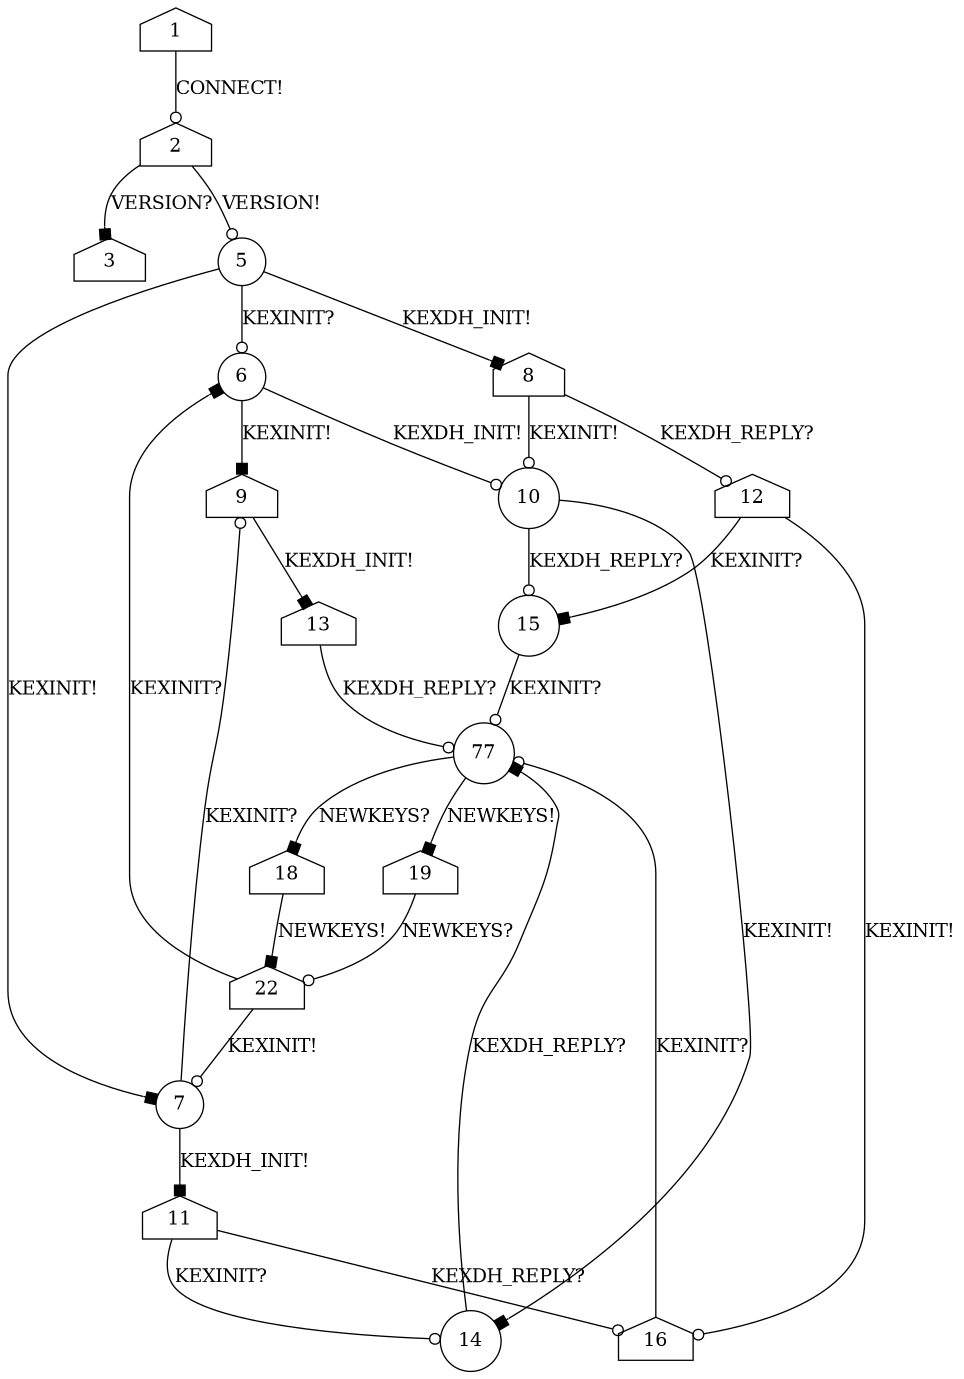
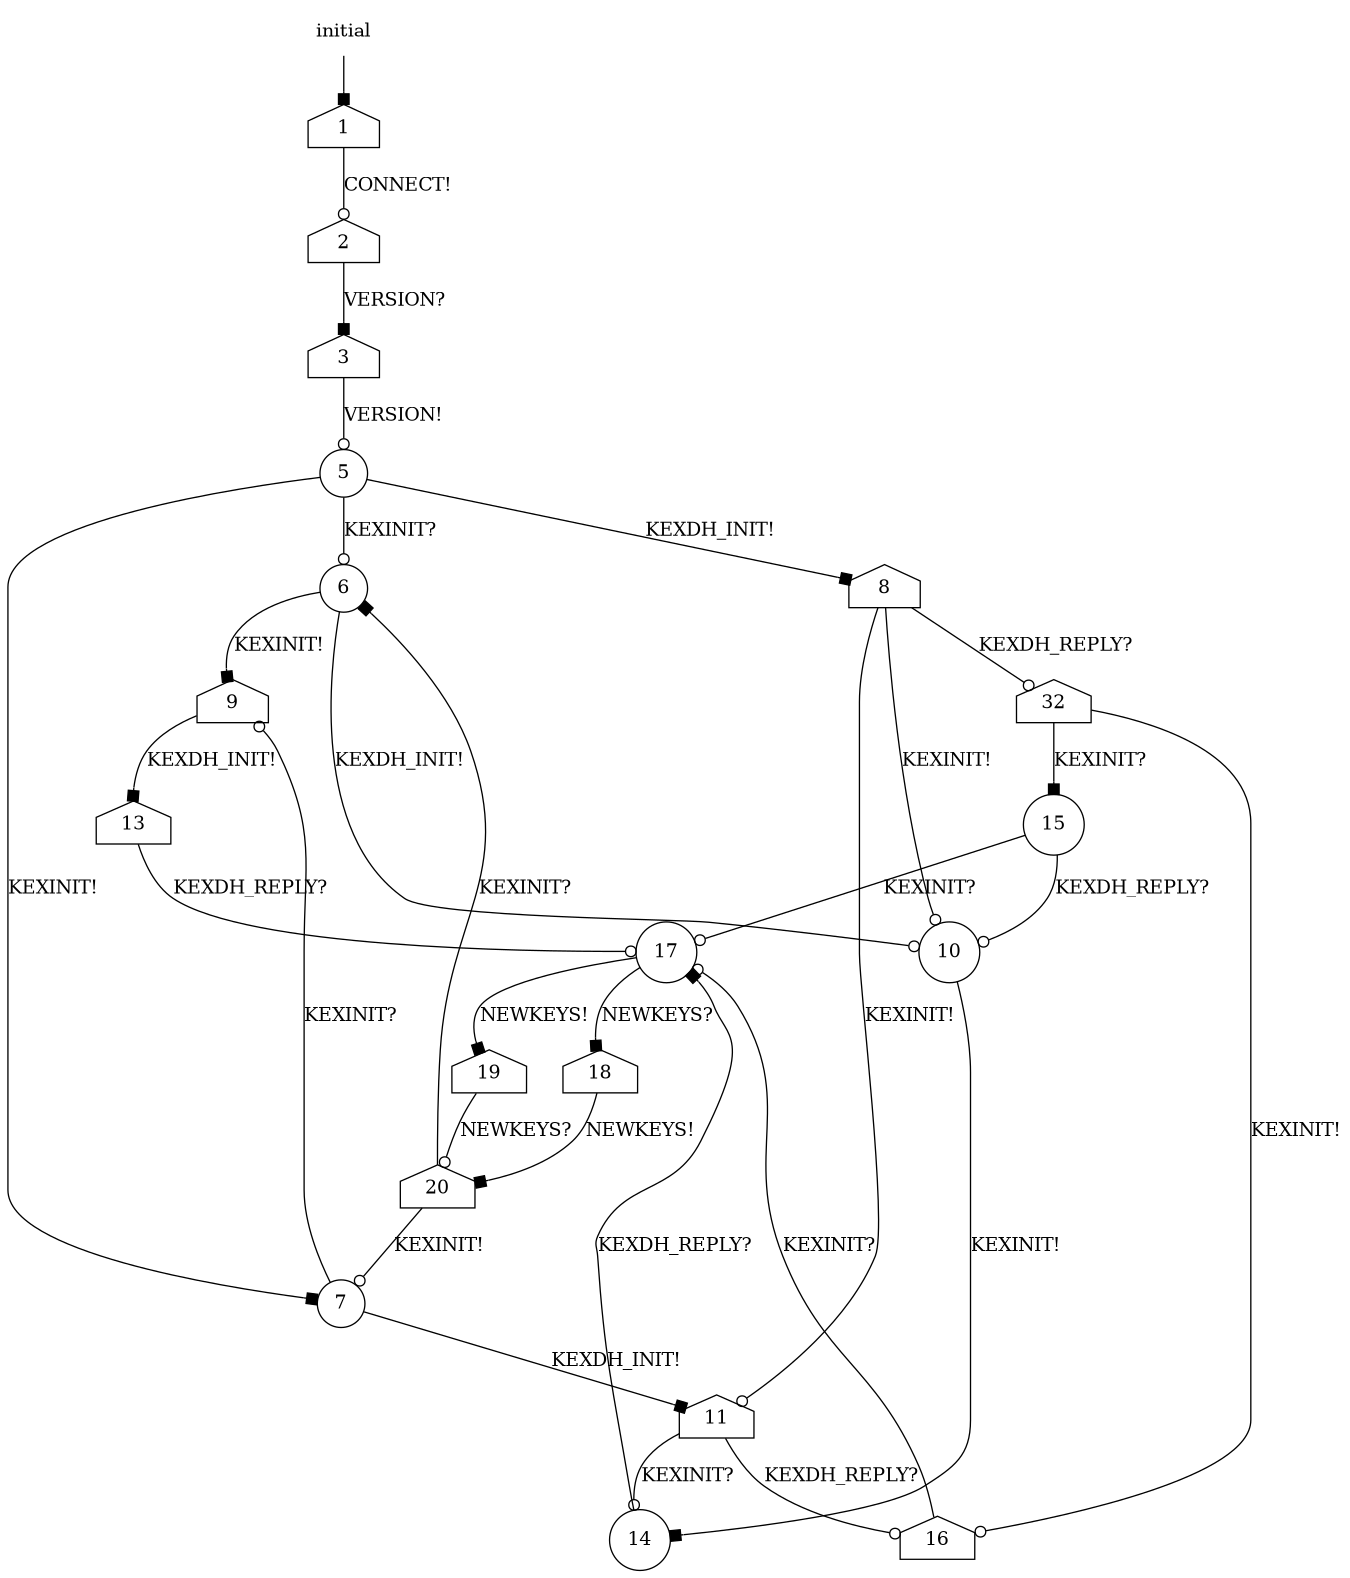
none -> (344, 32)
(214, 196) -> (344, 408)
(752, 498) -> (1054, 703)
(529, 557) -> (1039, 909)
(484, 753) -> (666, 952)
(267, 990) -> (438, 1189)
none -> (865, 1028)
